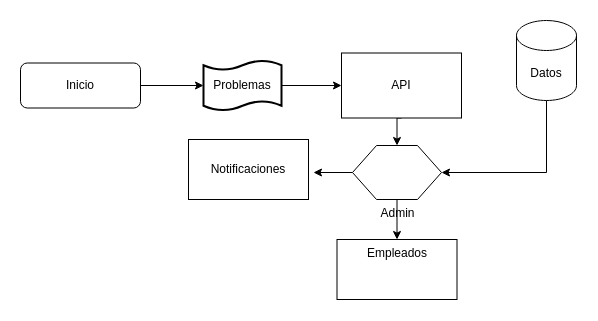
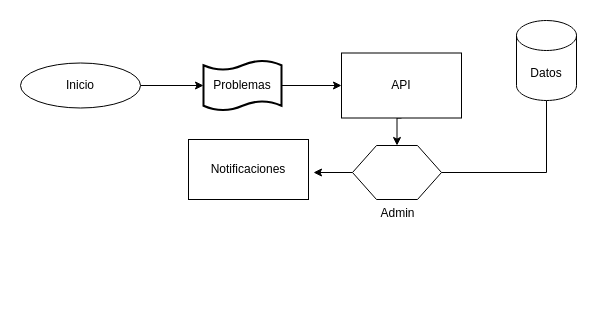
(81, 86) -> (81, 86)
(449, 173) -> (447, 173)
(397, 216) -> none
(397, 270) -> none
